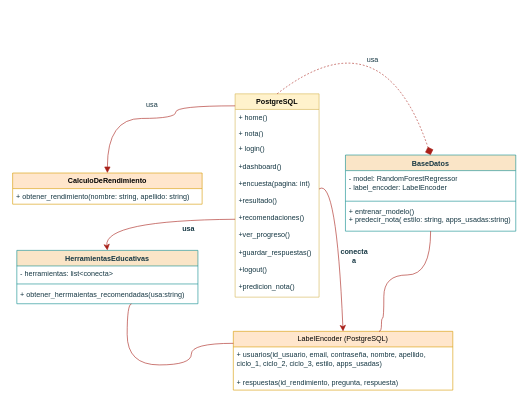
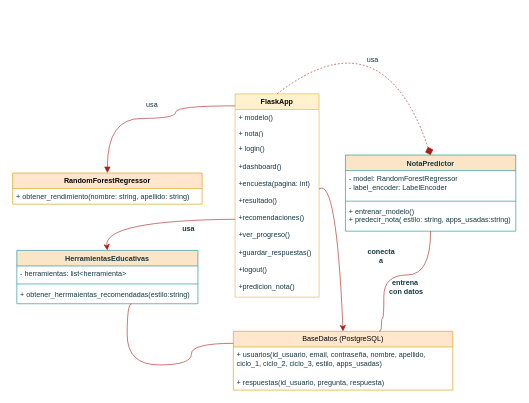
(277, 102) -> (277, 102)
(254, 118) -> (257, 118)
(431, 164) -> (431, 164)
(107, 181) -> (107, 181)
(355, 256) -> (382, 256)
(73, 275) -> (80, 275)
none -> (406, 287)
(108, 299) -> (108, 299)
(343, 339) -> (343, 339)
(328, 383) -> (321, 383)
